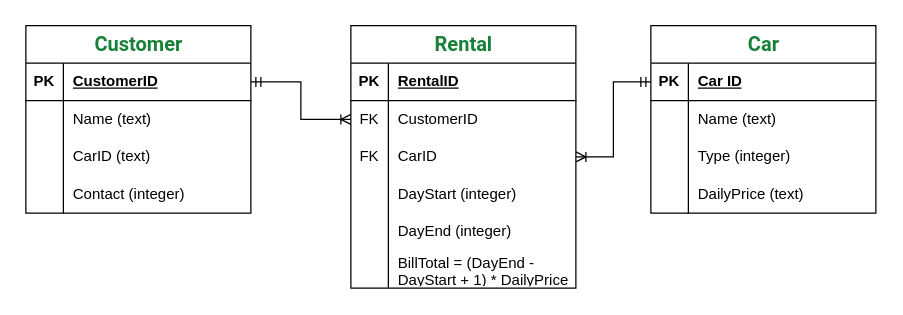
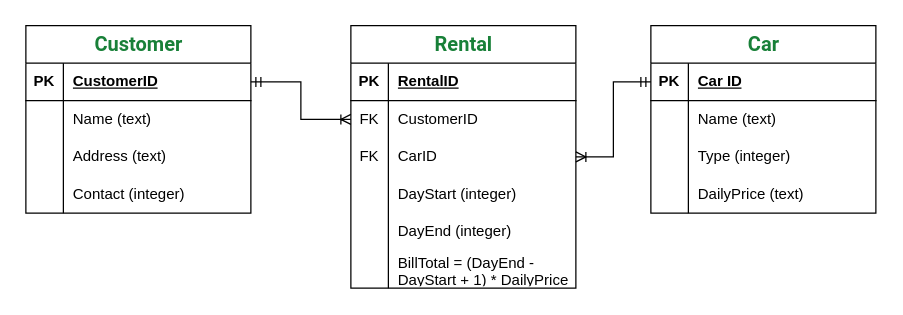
(122, 157) -> (130, 157)
